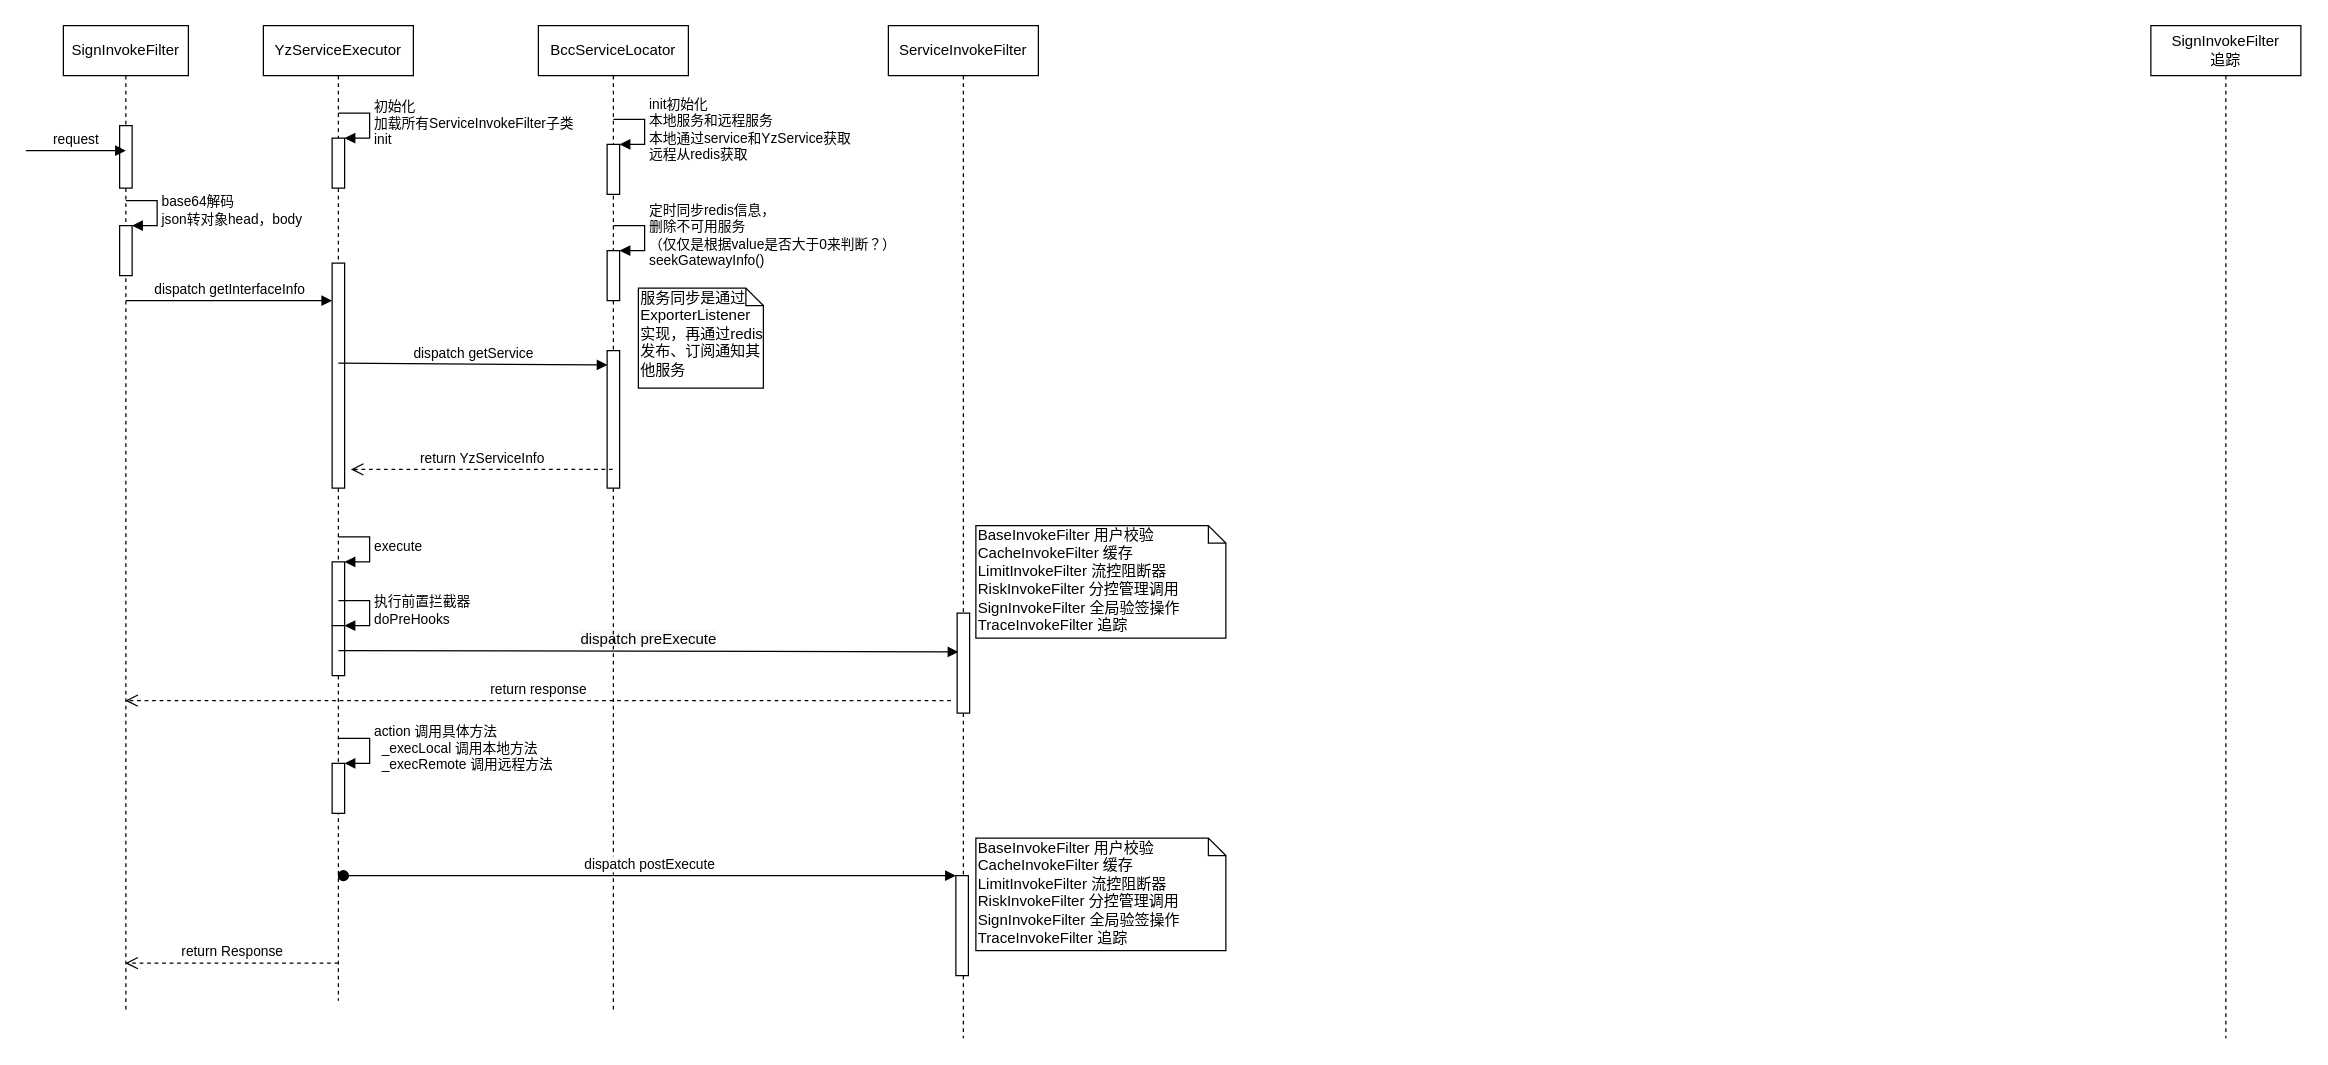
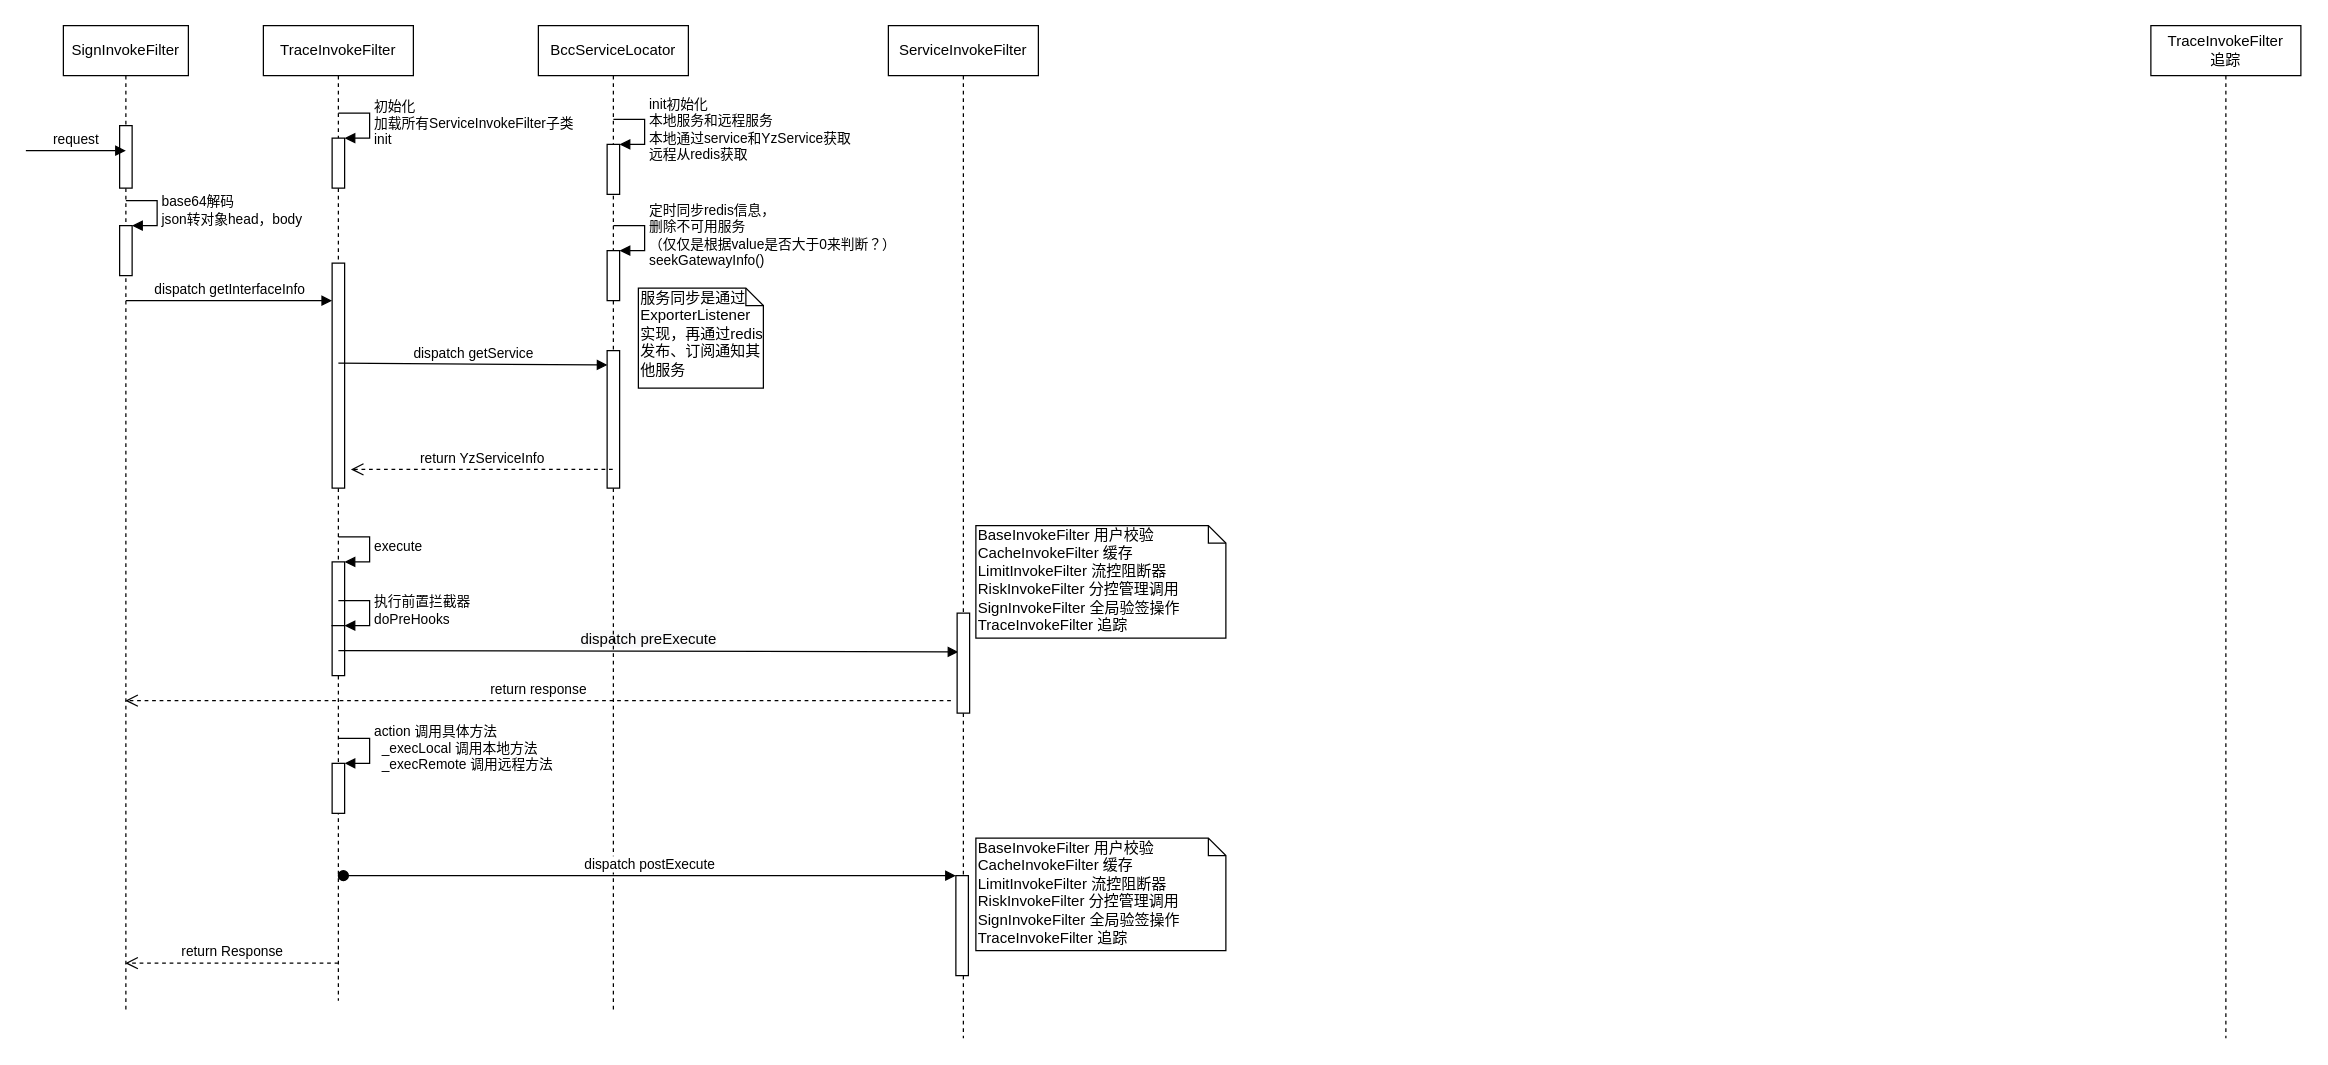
(338, 51) -> (338, 51)
(2226, 51) -> (2226, 51)
